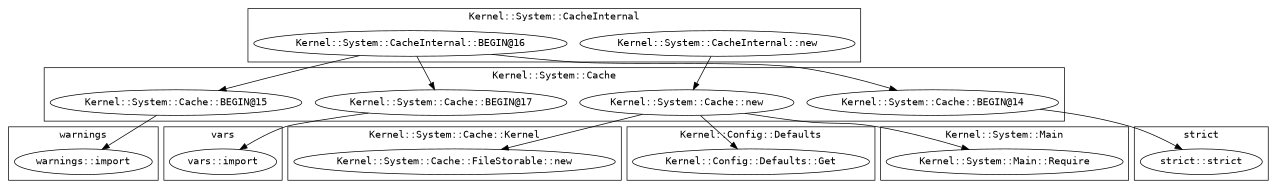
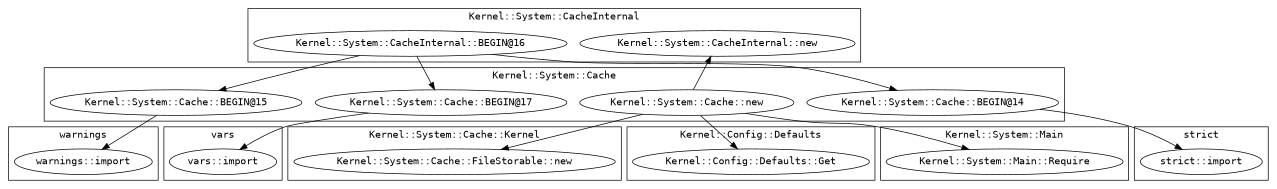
(702, 73) -> (700, 76)
(1201, 162) -> (1201, 162)
